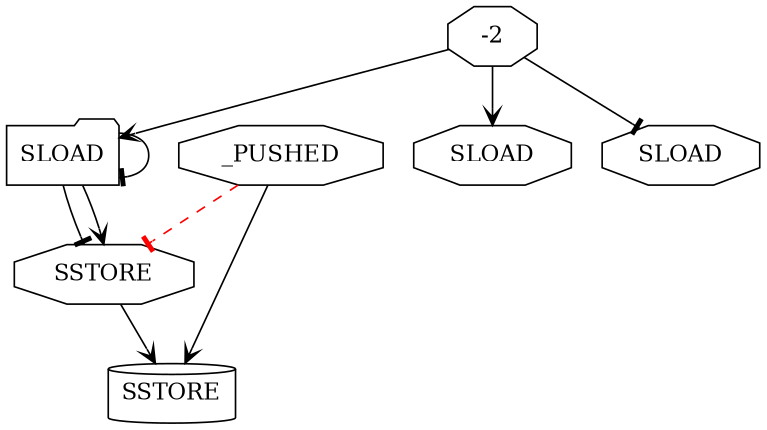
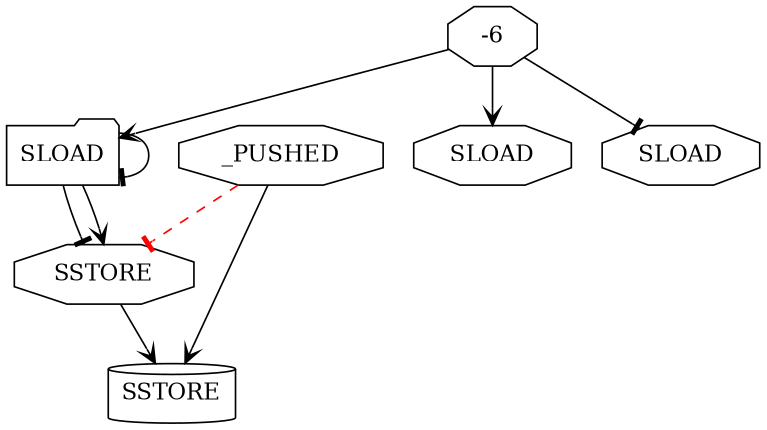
(493, 36) -> (493, 36)
